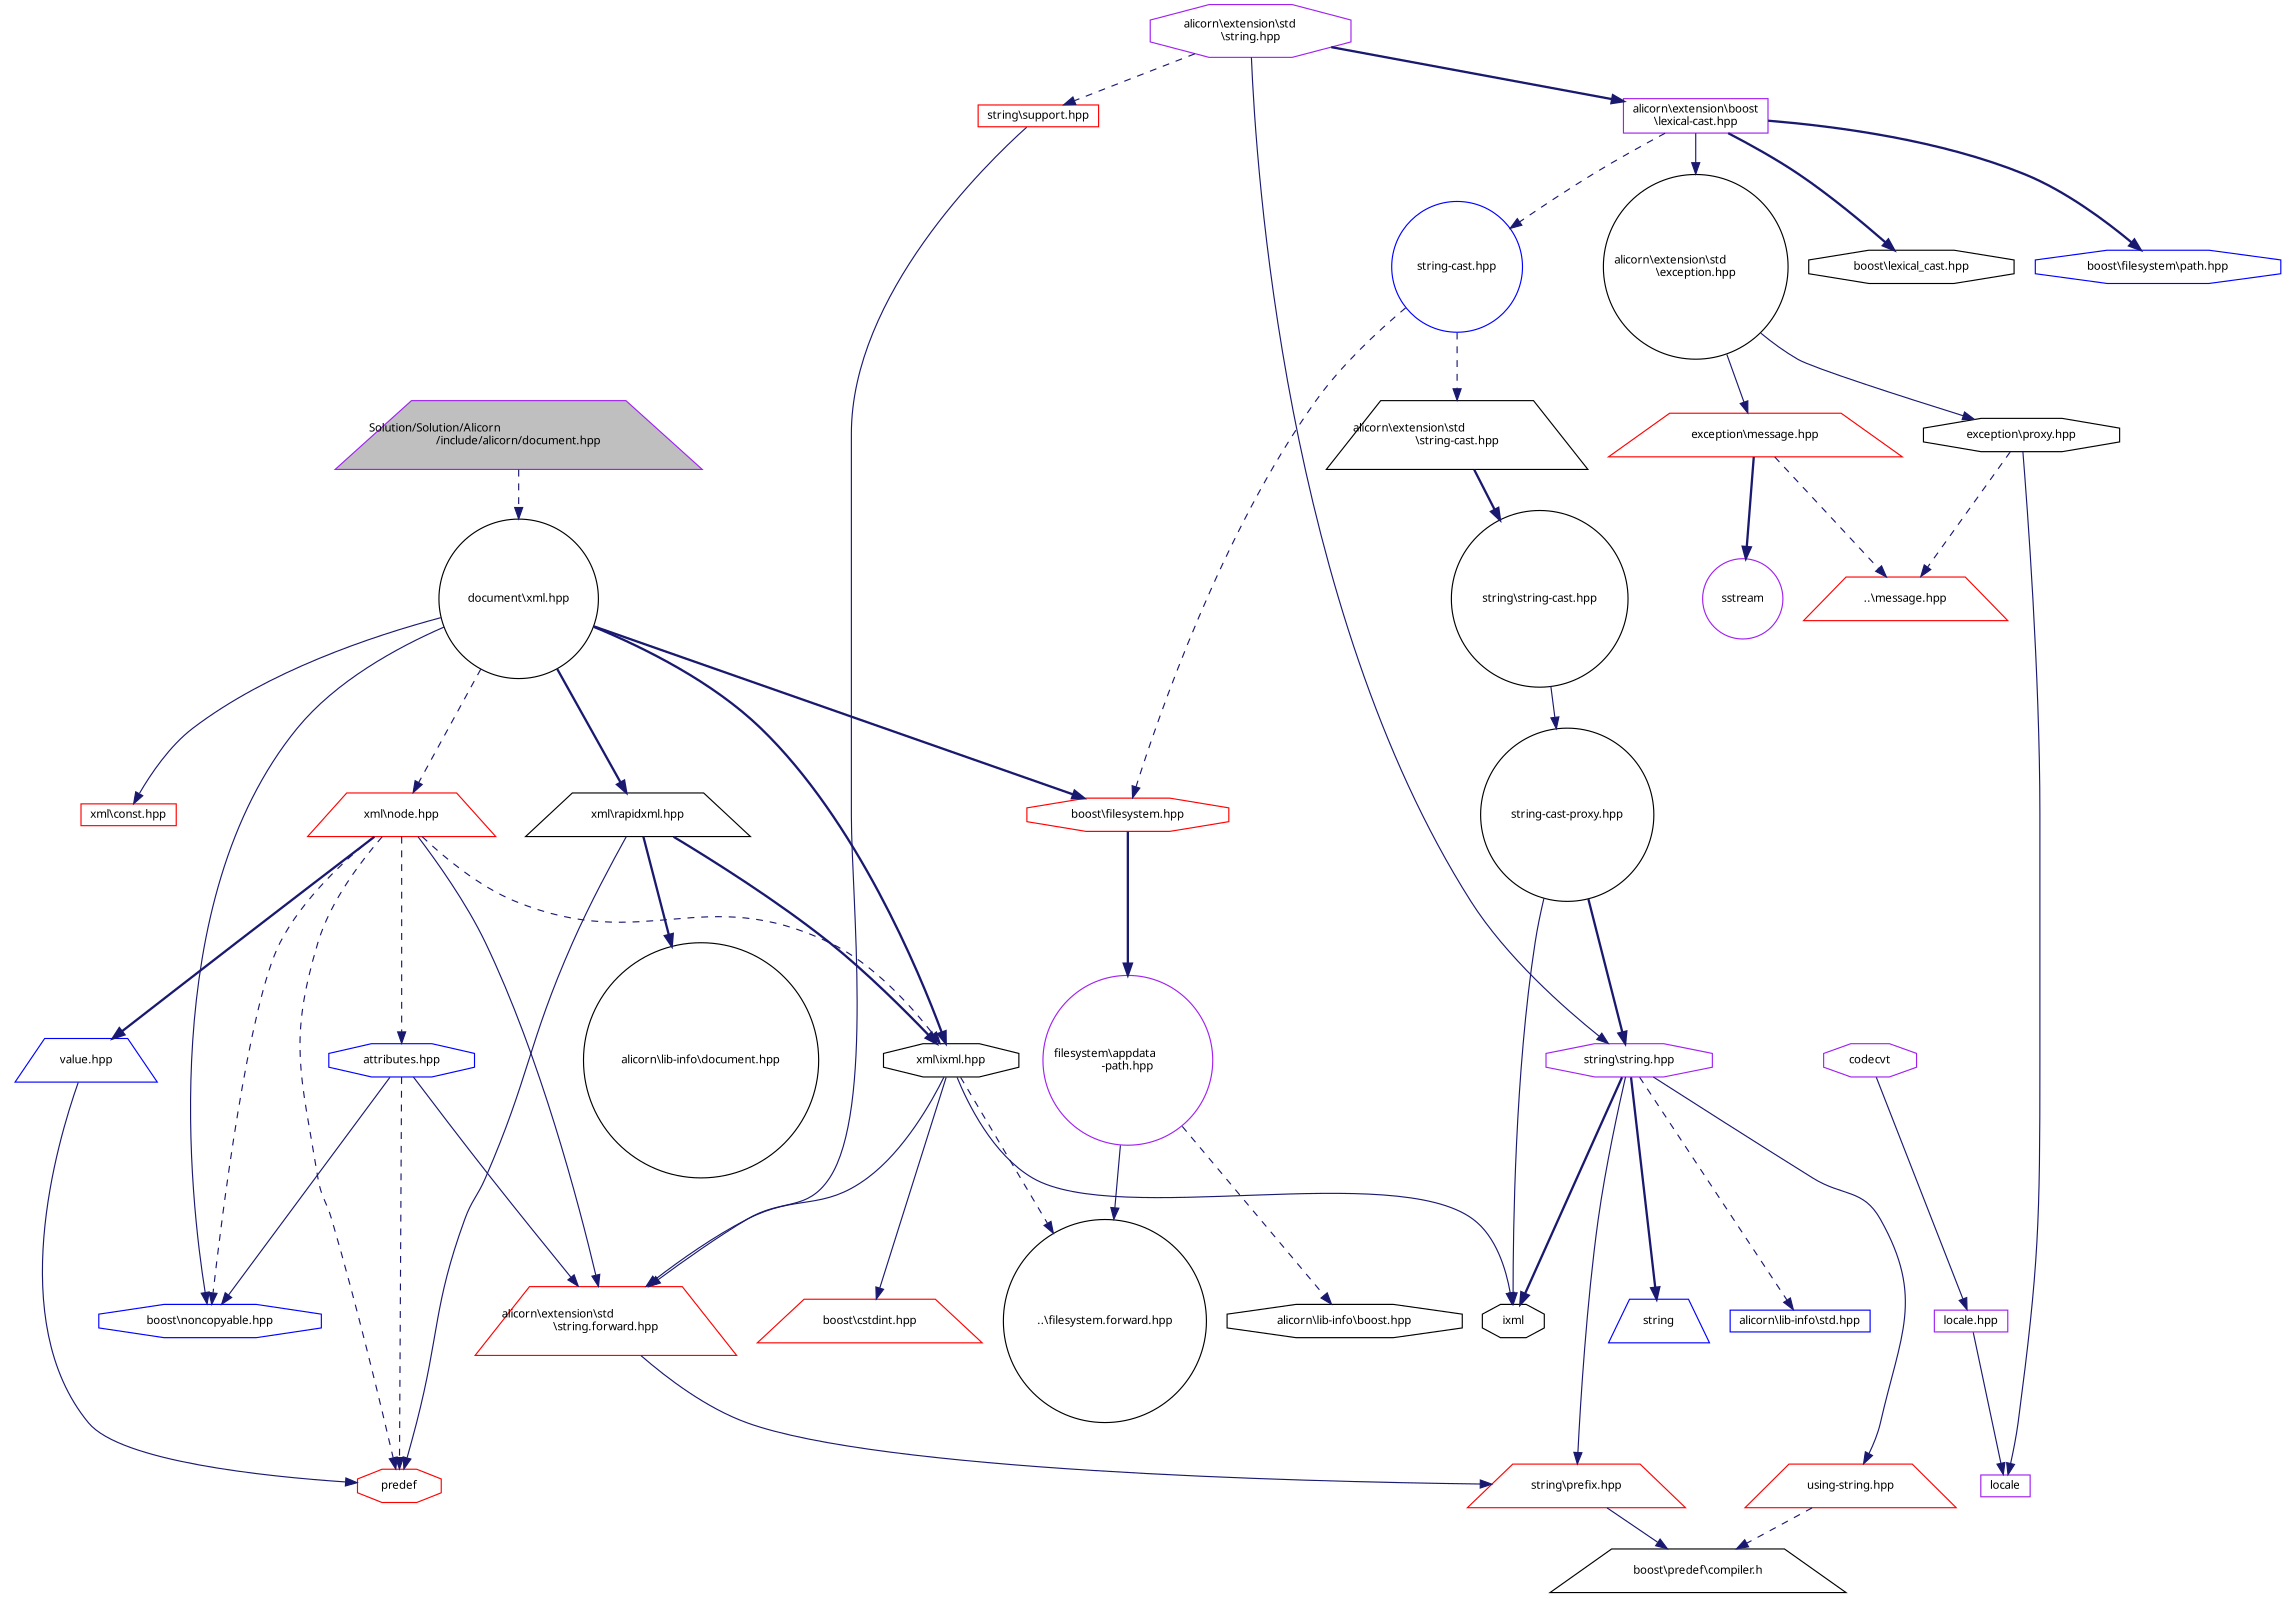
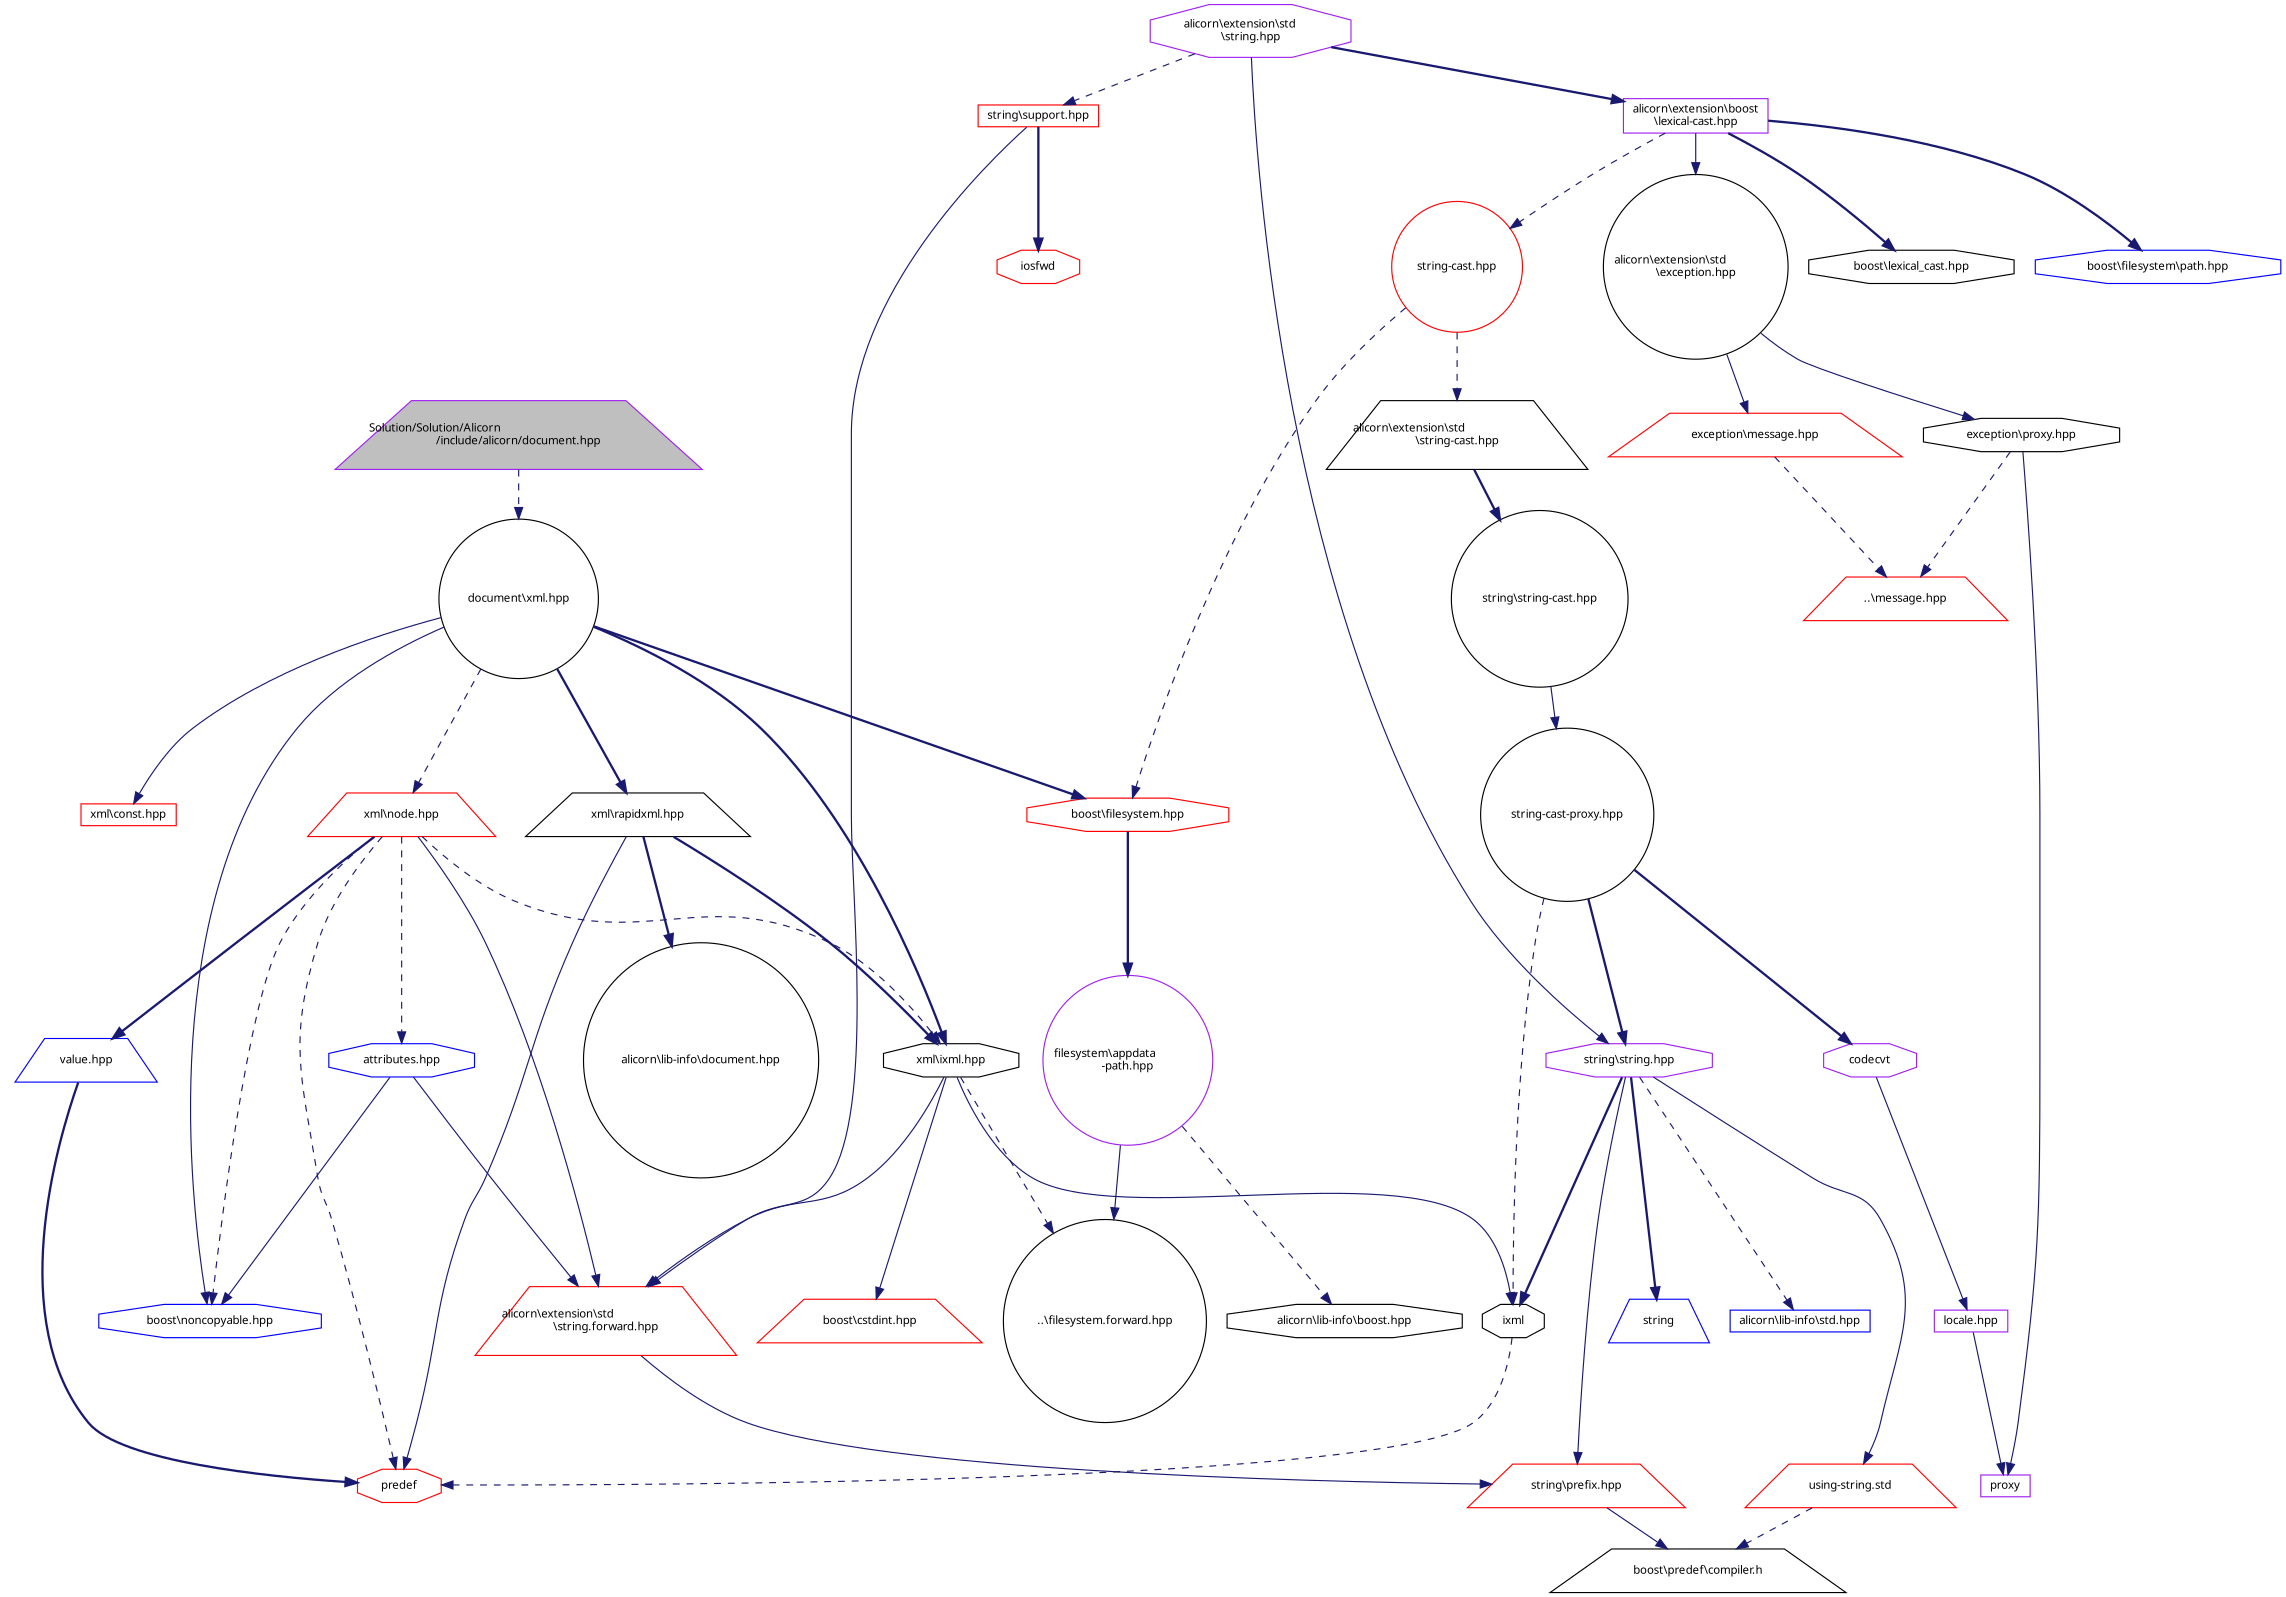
none -> (1038, 267)
(1457, 267) -> (1457, 267)
(1743, 599) -> none
none -> (1738, 953)
(1519, 1095) -> (1519, 1095)
(401, 1267) -> (1014, 1476)
(66, 1386) -> (66, 1386)
(1851, 1486) -> (1851, 1486)
(2005, 1486) -> (2005, 1486)
